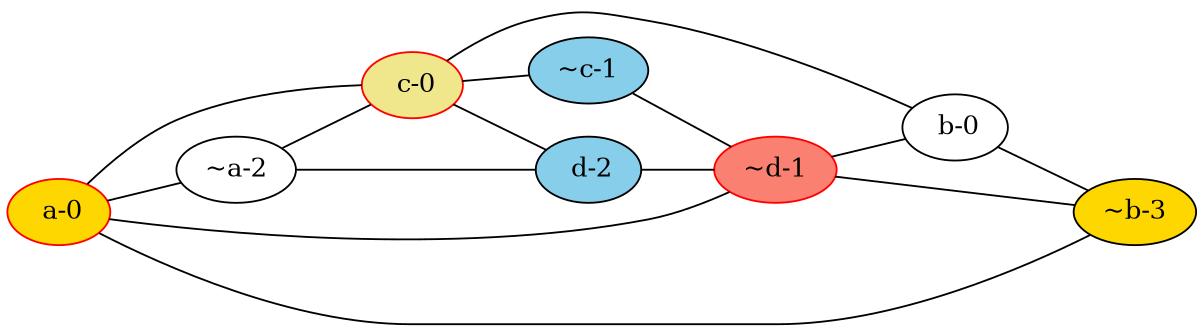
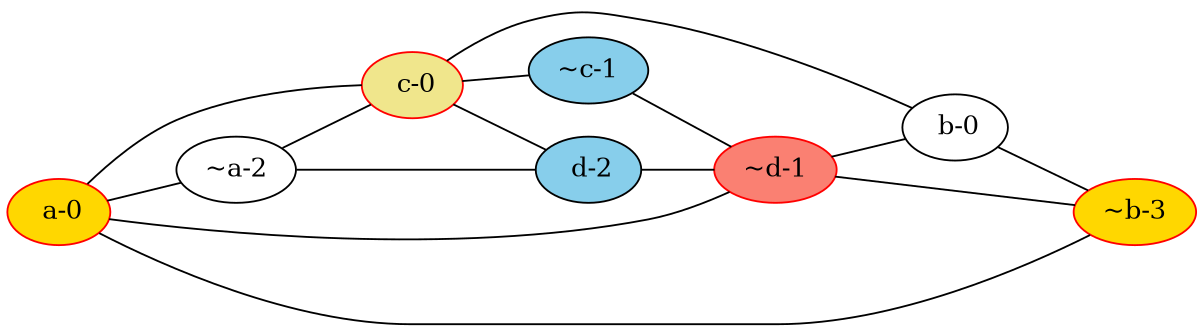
(1135, 212) -> (1135, 212)
